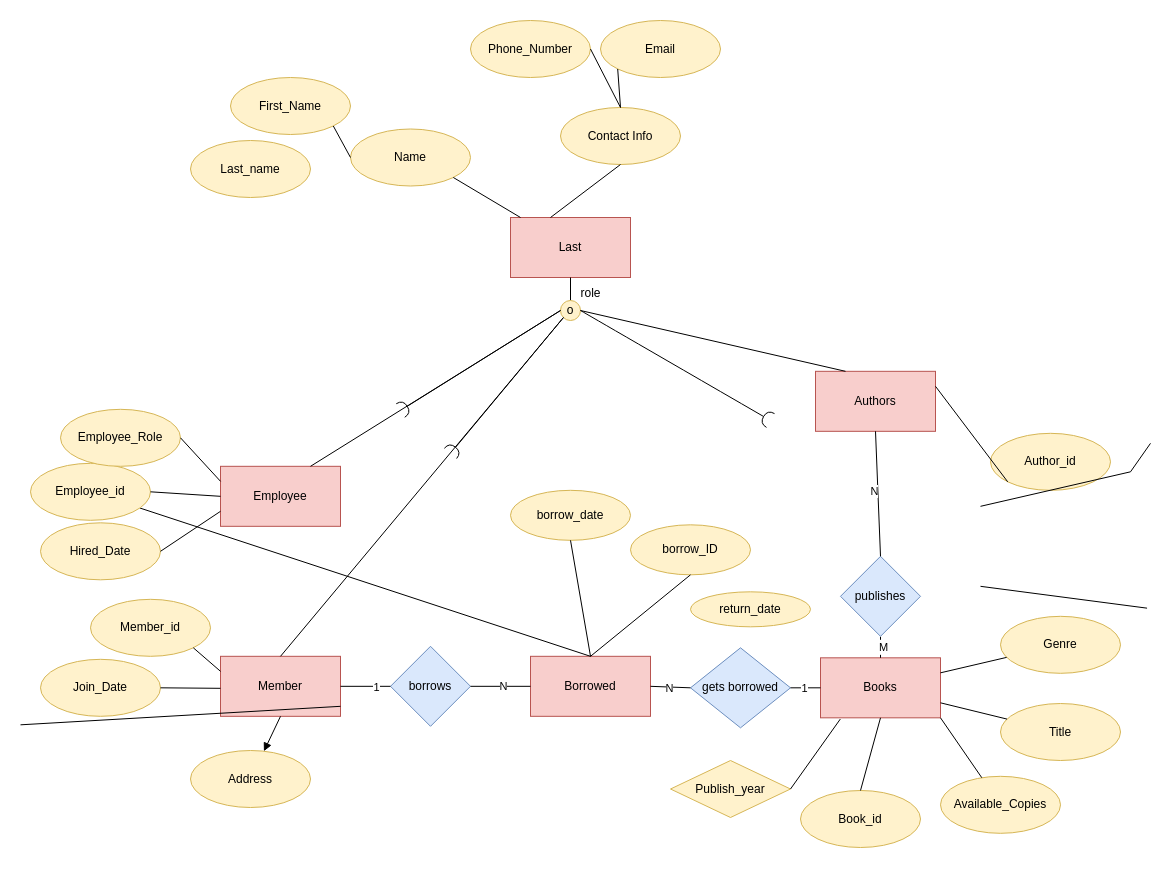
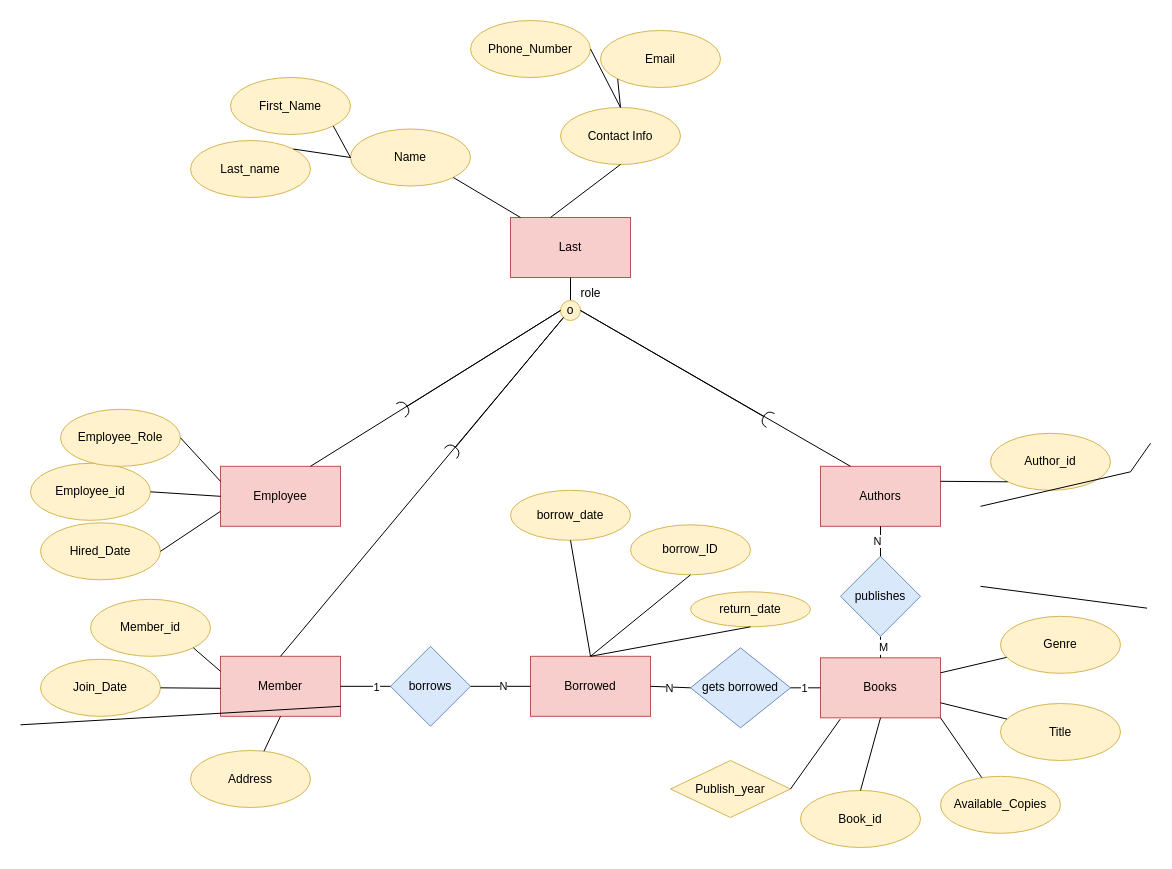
(661, 49) -> (661, 59)
none -> (321, 153)
(876, 401) -> (881, 496)
(364, 582) -> (671, 641)
(268, 743) -> (266, 747)
